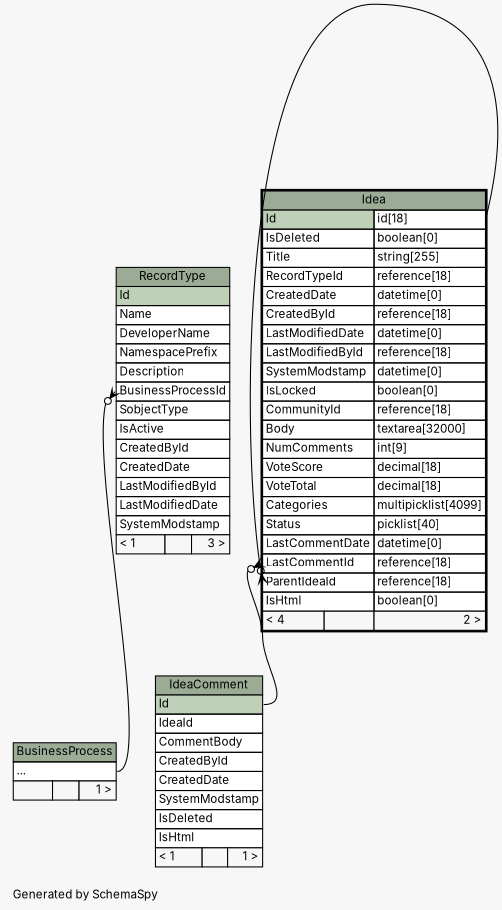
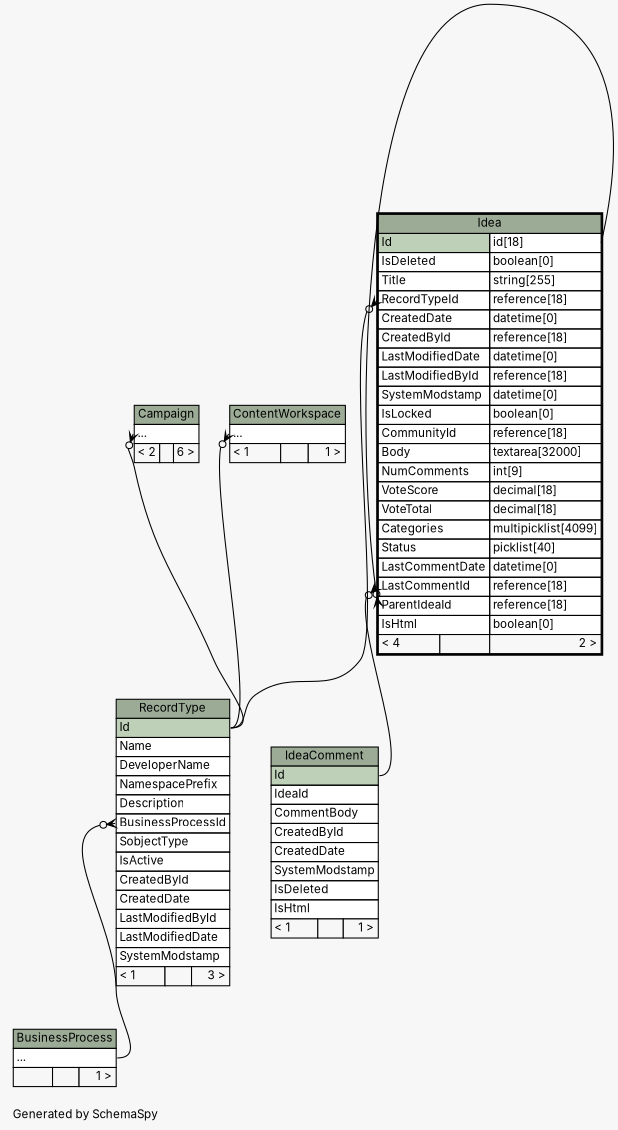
none -> (166, 434)
none -> (287, 434)
none -> (367, 565)
